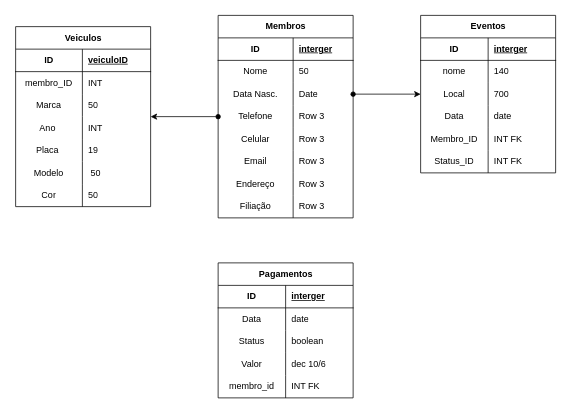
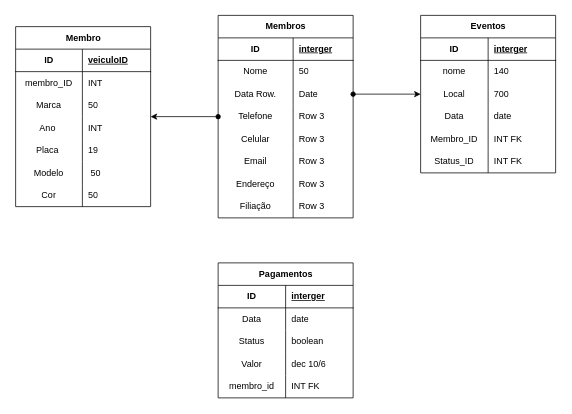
(83, 38) -> (83, 38)
(255, 94) -> (255, 94)
